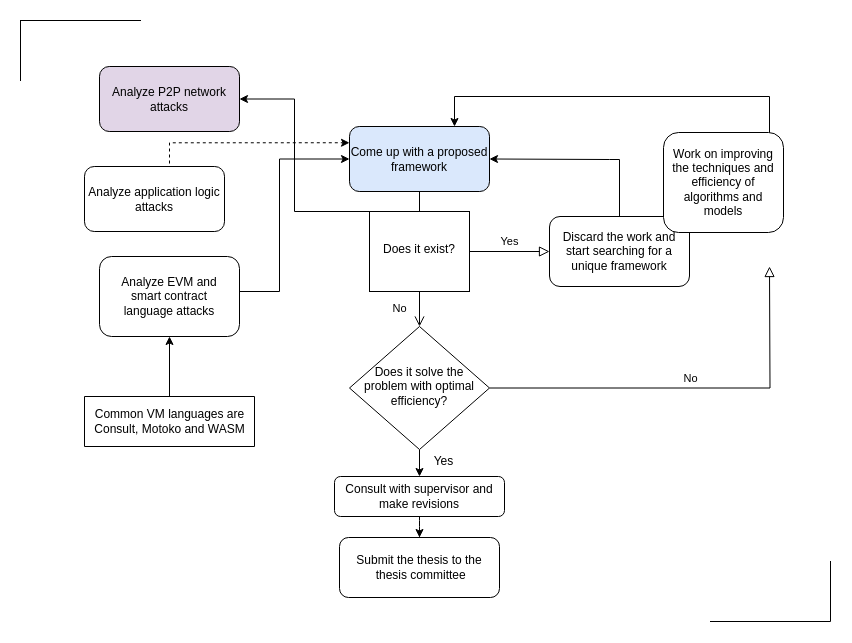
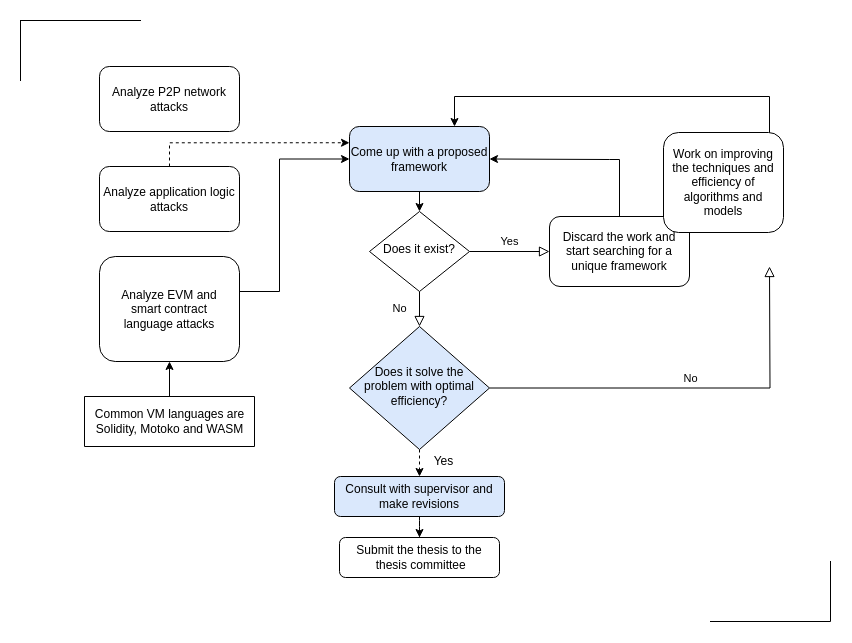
(170, 99) -> (170, 99)
(155, 199) -> (170, 199)
(295, 199) -> (420, 203)
(420, 252) -> (420, 252)
(170, 297) -> (170, 309)
(420, 319) -> (420, 315)
(420, 388) -> (420, 388)
(170, 422) -> (170, 422)
(420, 459) -> (420, 459)
(420, 497) -> (420, 497)
(420, 568) -> (420, 558)
